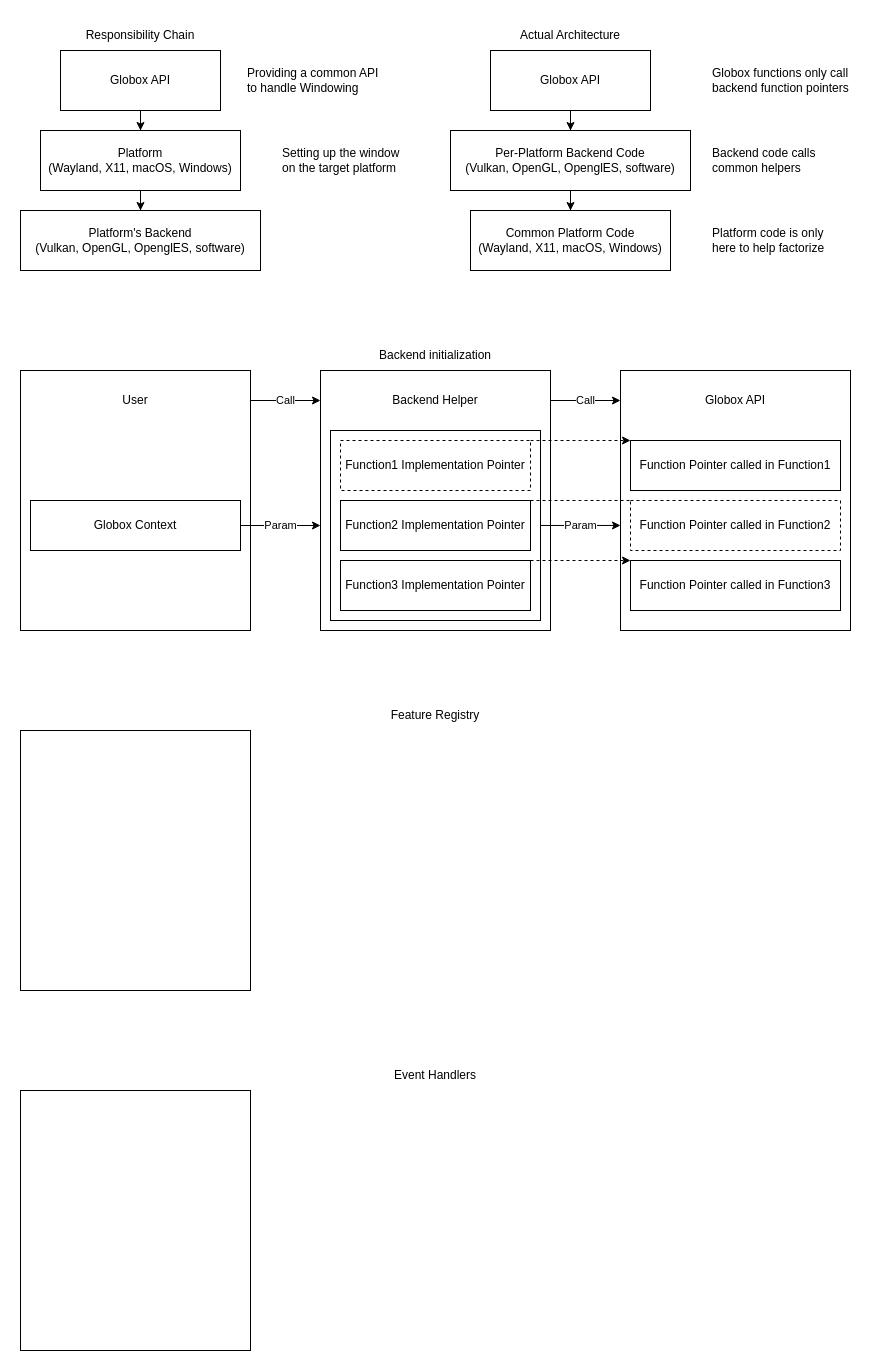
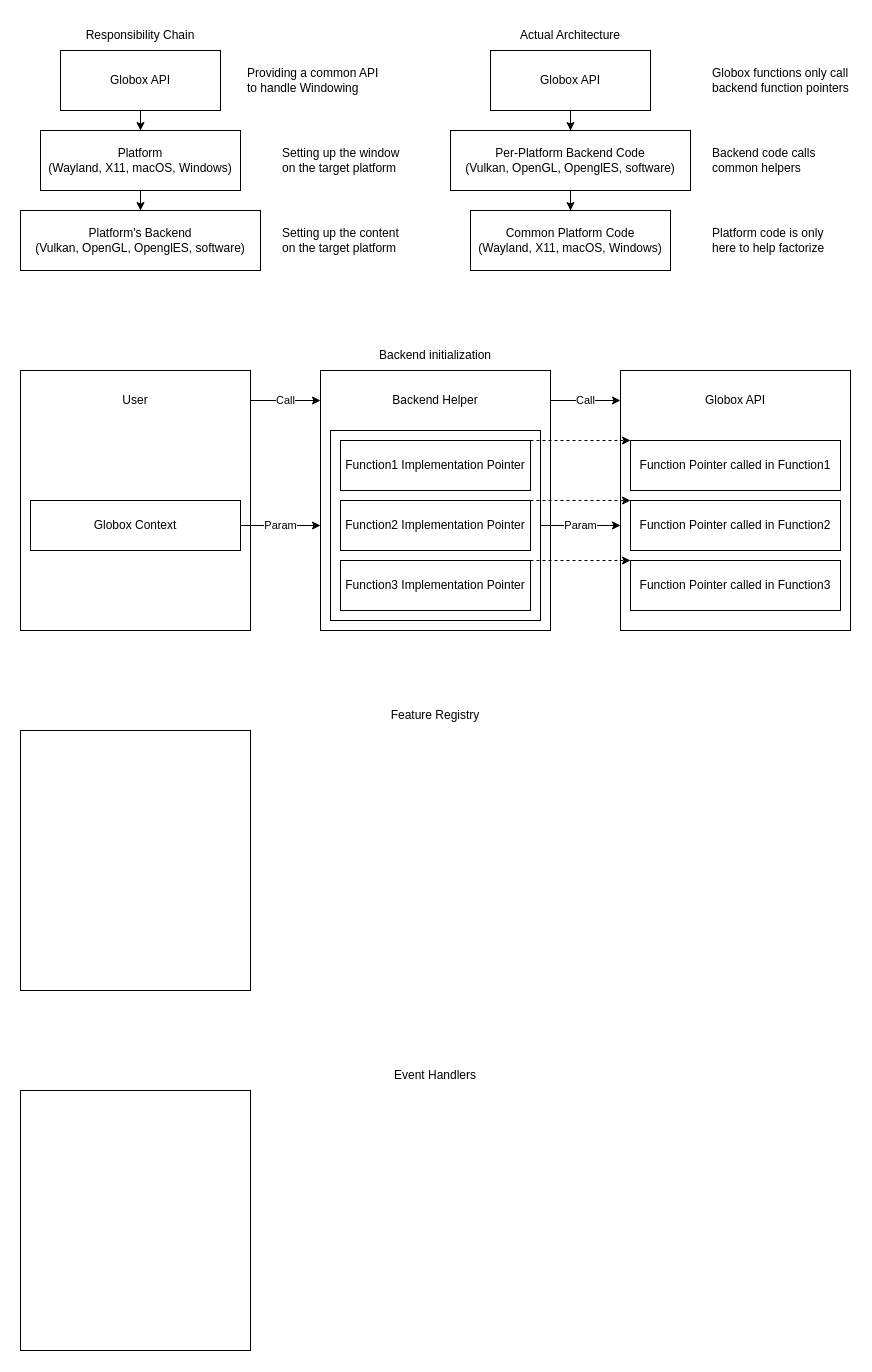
none -> (346, 241)
(436, 466) -> (436, 466)
(626, 501) -> (622, 501)
(736, 526) -> (736, 526)
